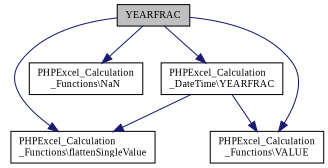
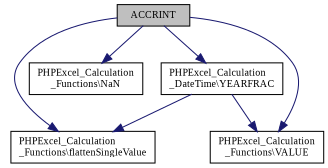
(154, 15) -> (154, 15)
